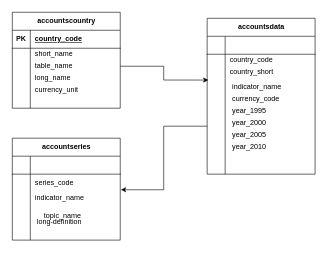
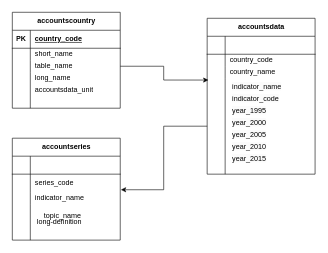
(256, 72) -> (254, 72)
(60, 90) -> (68, 90)
(259, 99) -> (259, 99)
none -> (267, 156)
